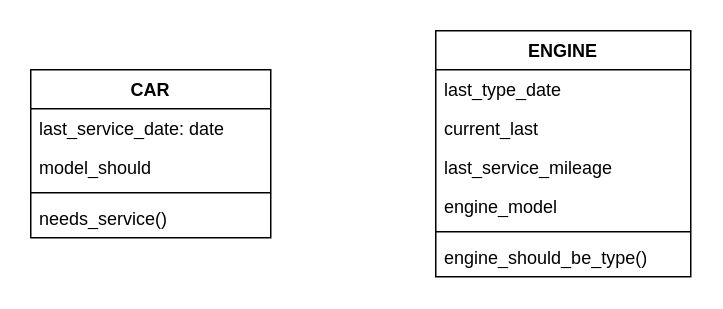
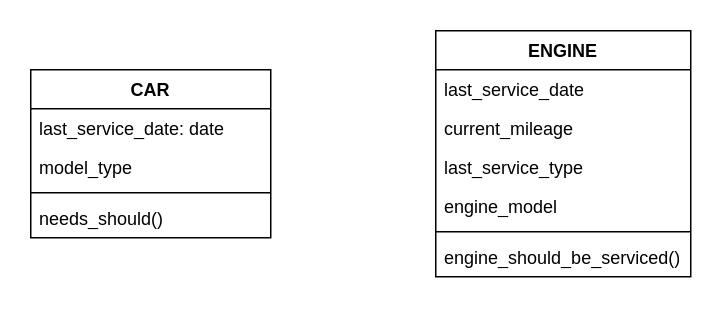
(513, 91) -> (526, 91)
(503, 130) -> (516, 130)
(96, 169) -> (88, 169)
(536, 169) -> (526, 169)
(113, 220) -> (108, 220)
(556, 259) -> (565, 270)
